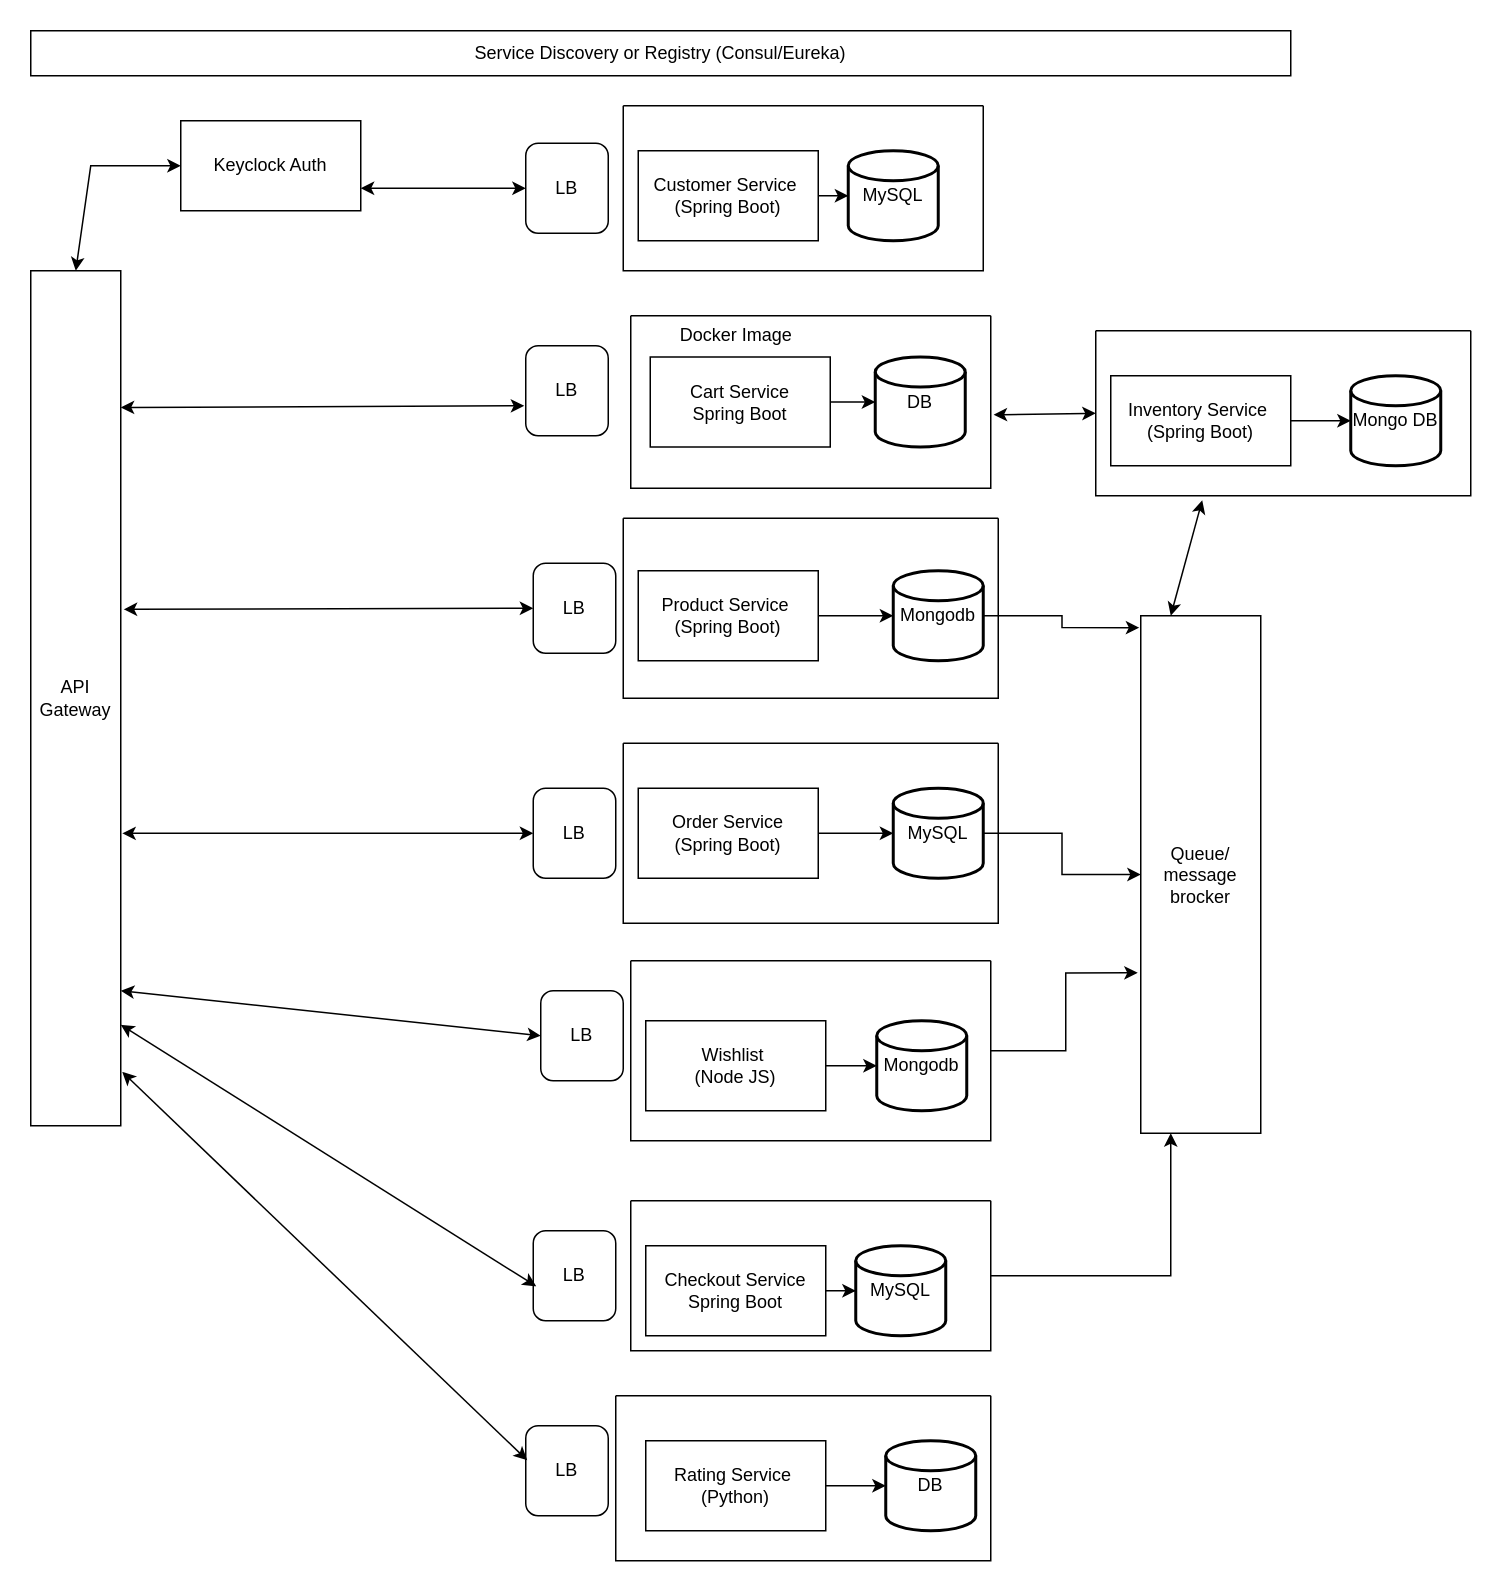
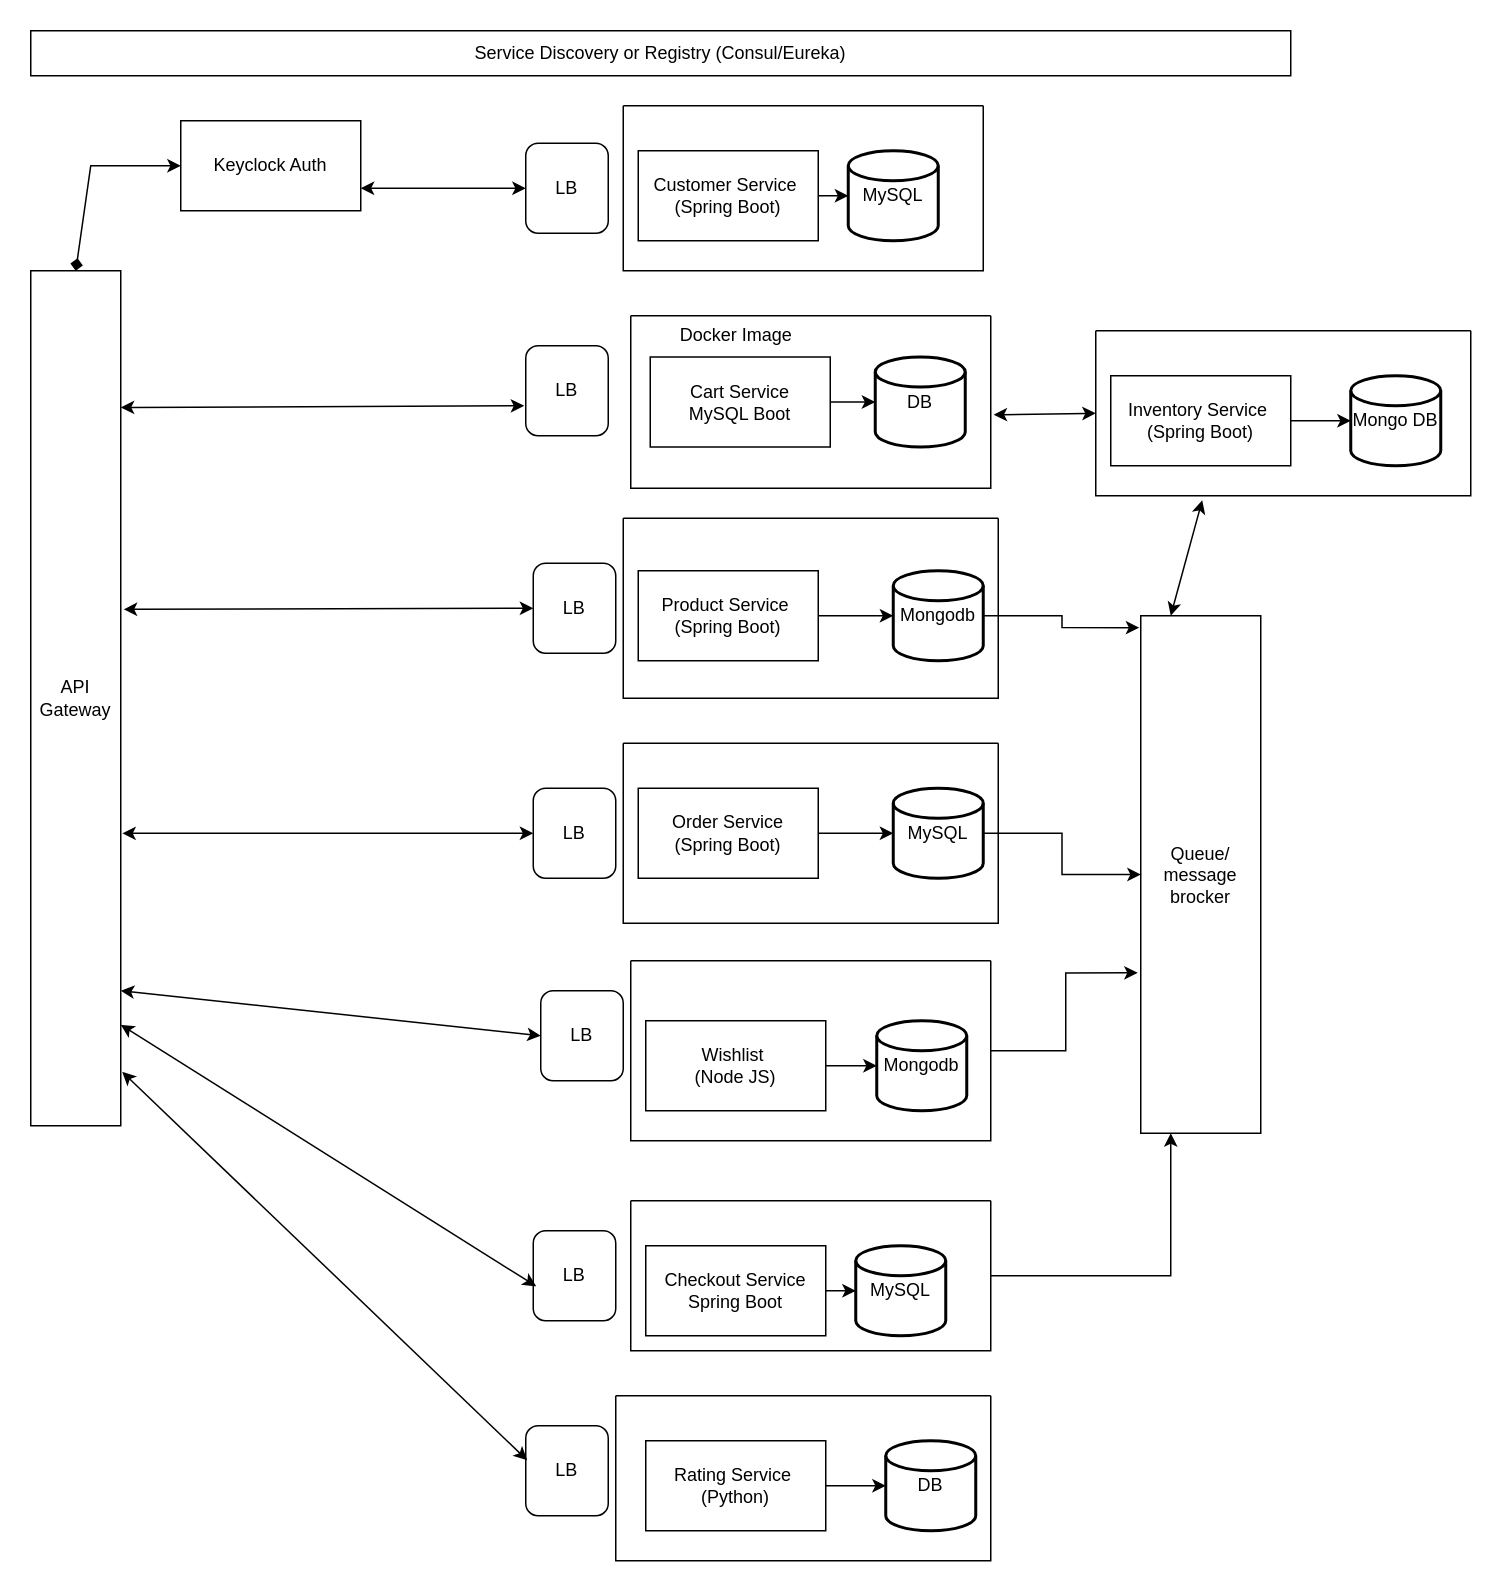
(77, 259) -> (78, 258)
(740, 403) -> (740, 403)
